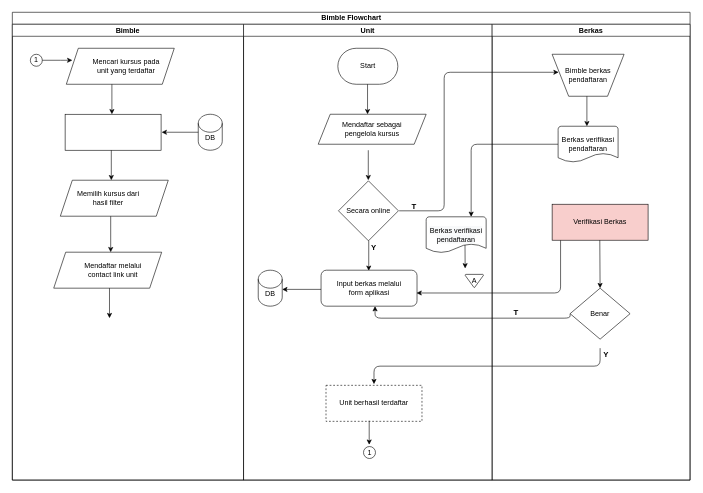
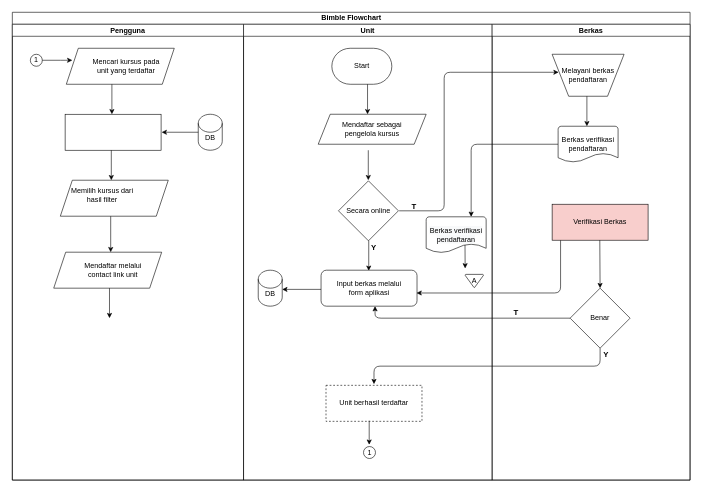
(128, 31) -> (128, 31)
(368, 66) -> (362, 66)
(588, 75) -> (588, 75)
(108, 198) -> (102, 195)
(600, 314) -> (600, 318)
